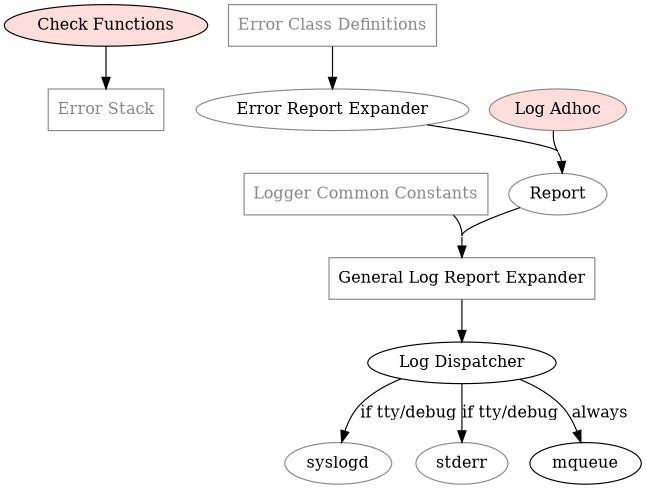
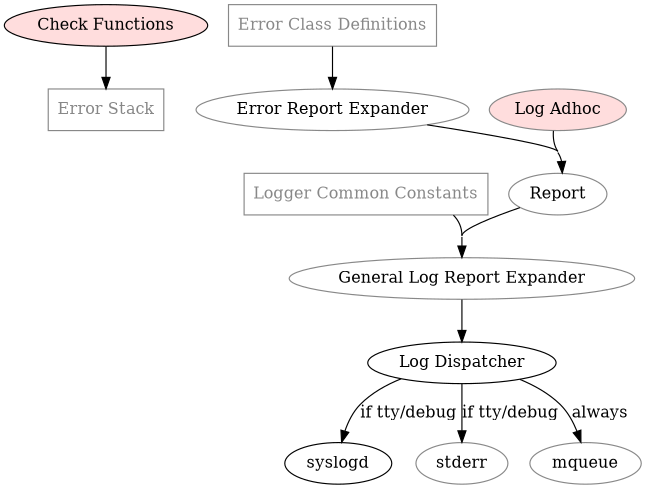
(462, 278) -> (462, 278)
(338, 463) -> (338, 463)
(586, 463) -> (586, 463)
